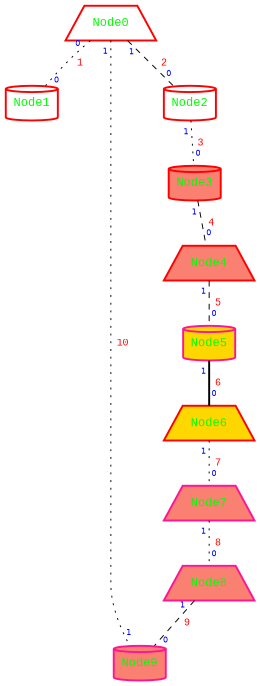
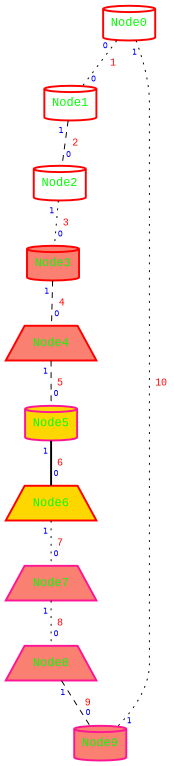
(111, 23) -> (129, 23)
(151, 63) -> (65, 143)
